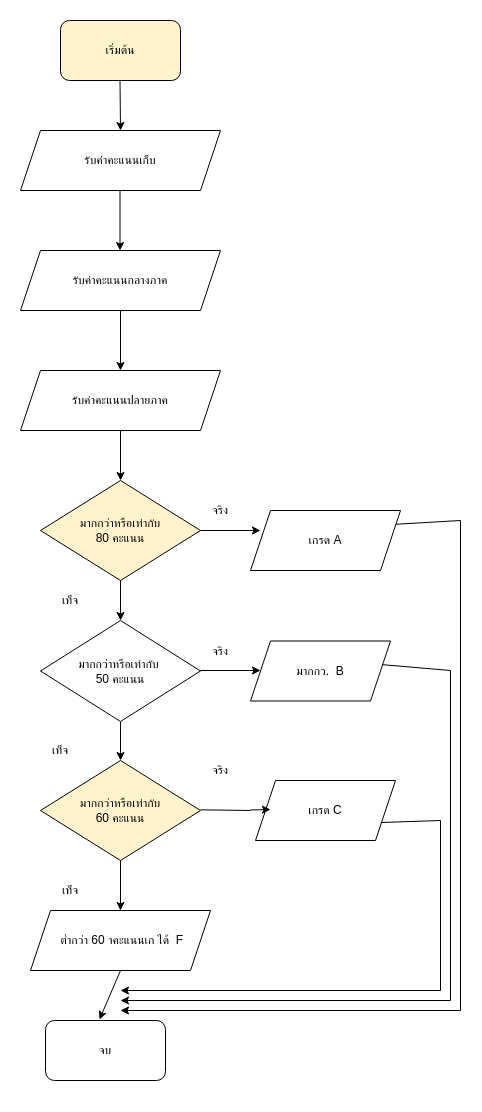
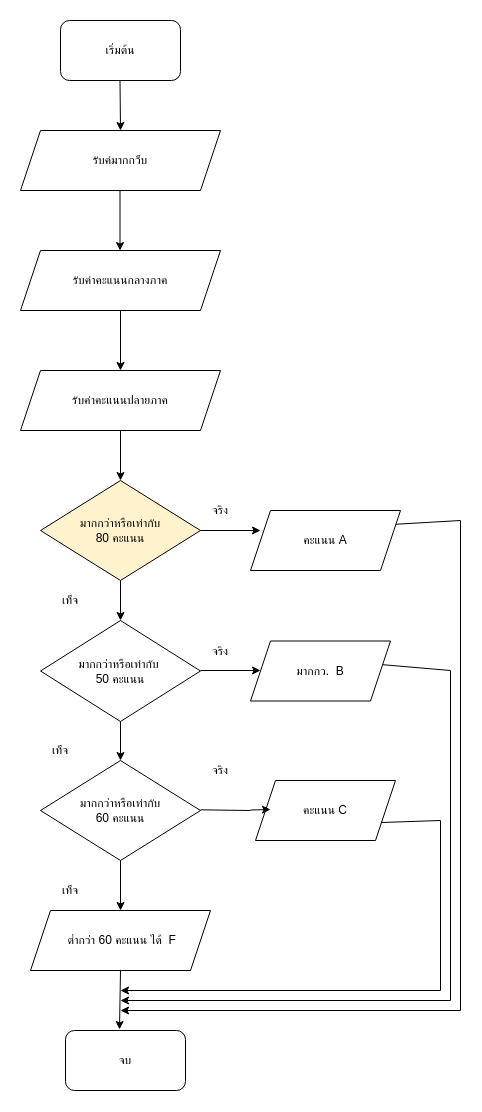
(121, 51) -> (121, 51)
(121, 161) -> (121, 161)
(326, 541) -> (326, 541)
(121, 811) -> (121, 811)
(326, 811) -> (326, 811)
(121, 941) -> (121, 941)
(106, 1051) -> (126, 1061)
